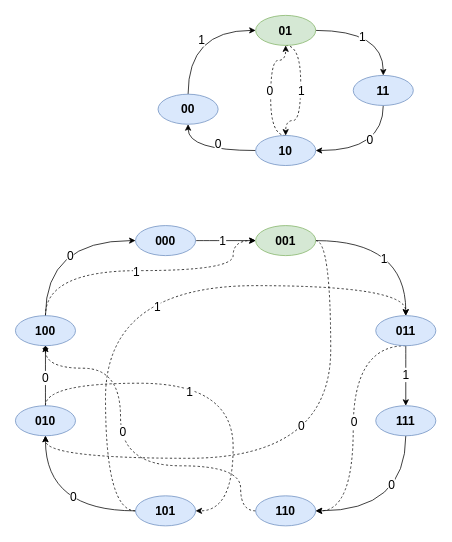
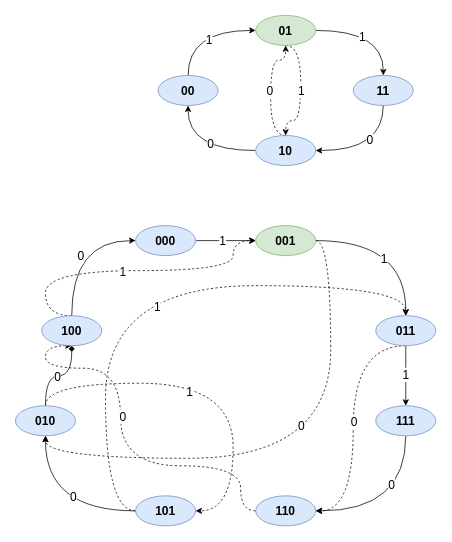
(188, 109) -> (188, 90)
(45, 330) -> (72, 330)
